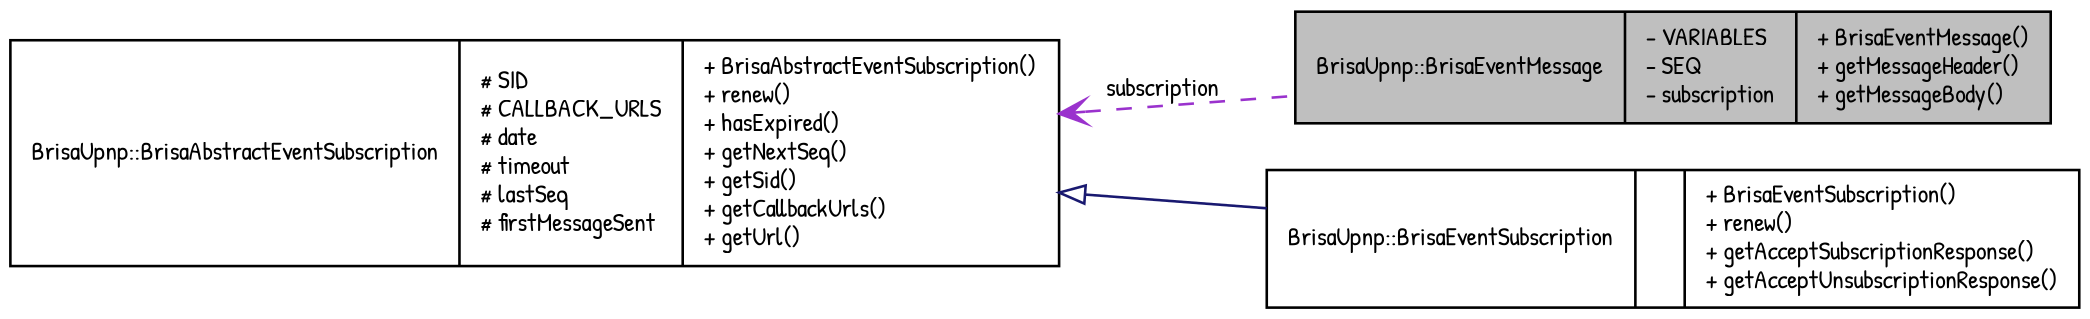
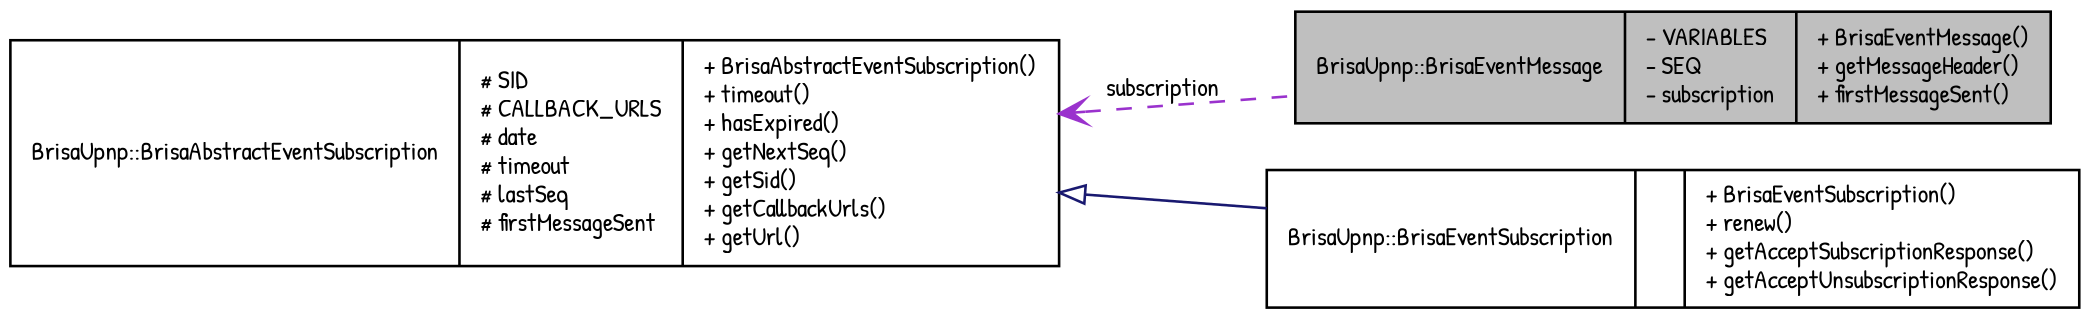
(748, 95) -> (758, 95)
(1912, 95) -> (1914, 95)
